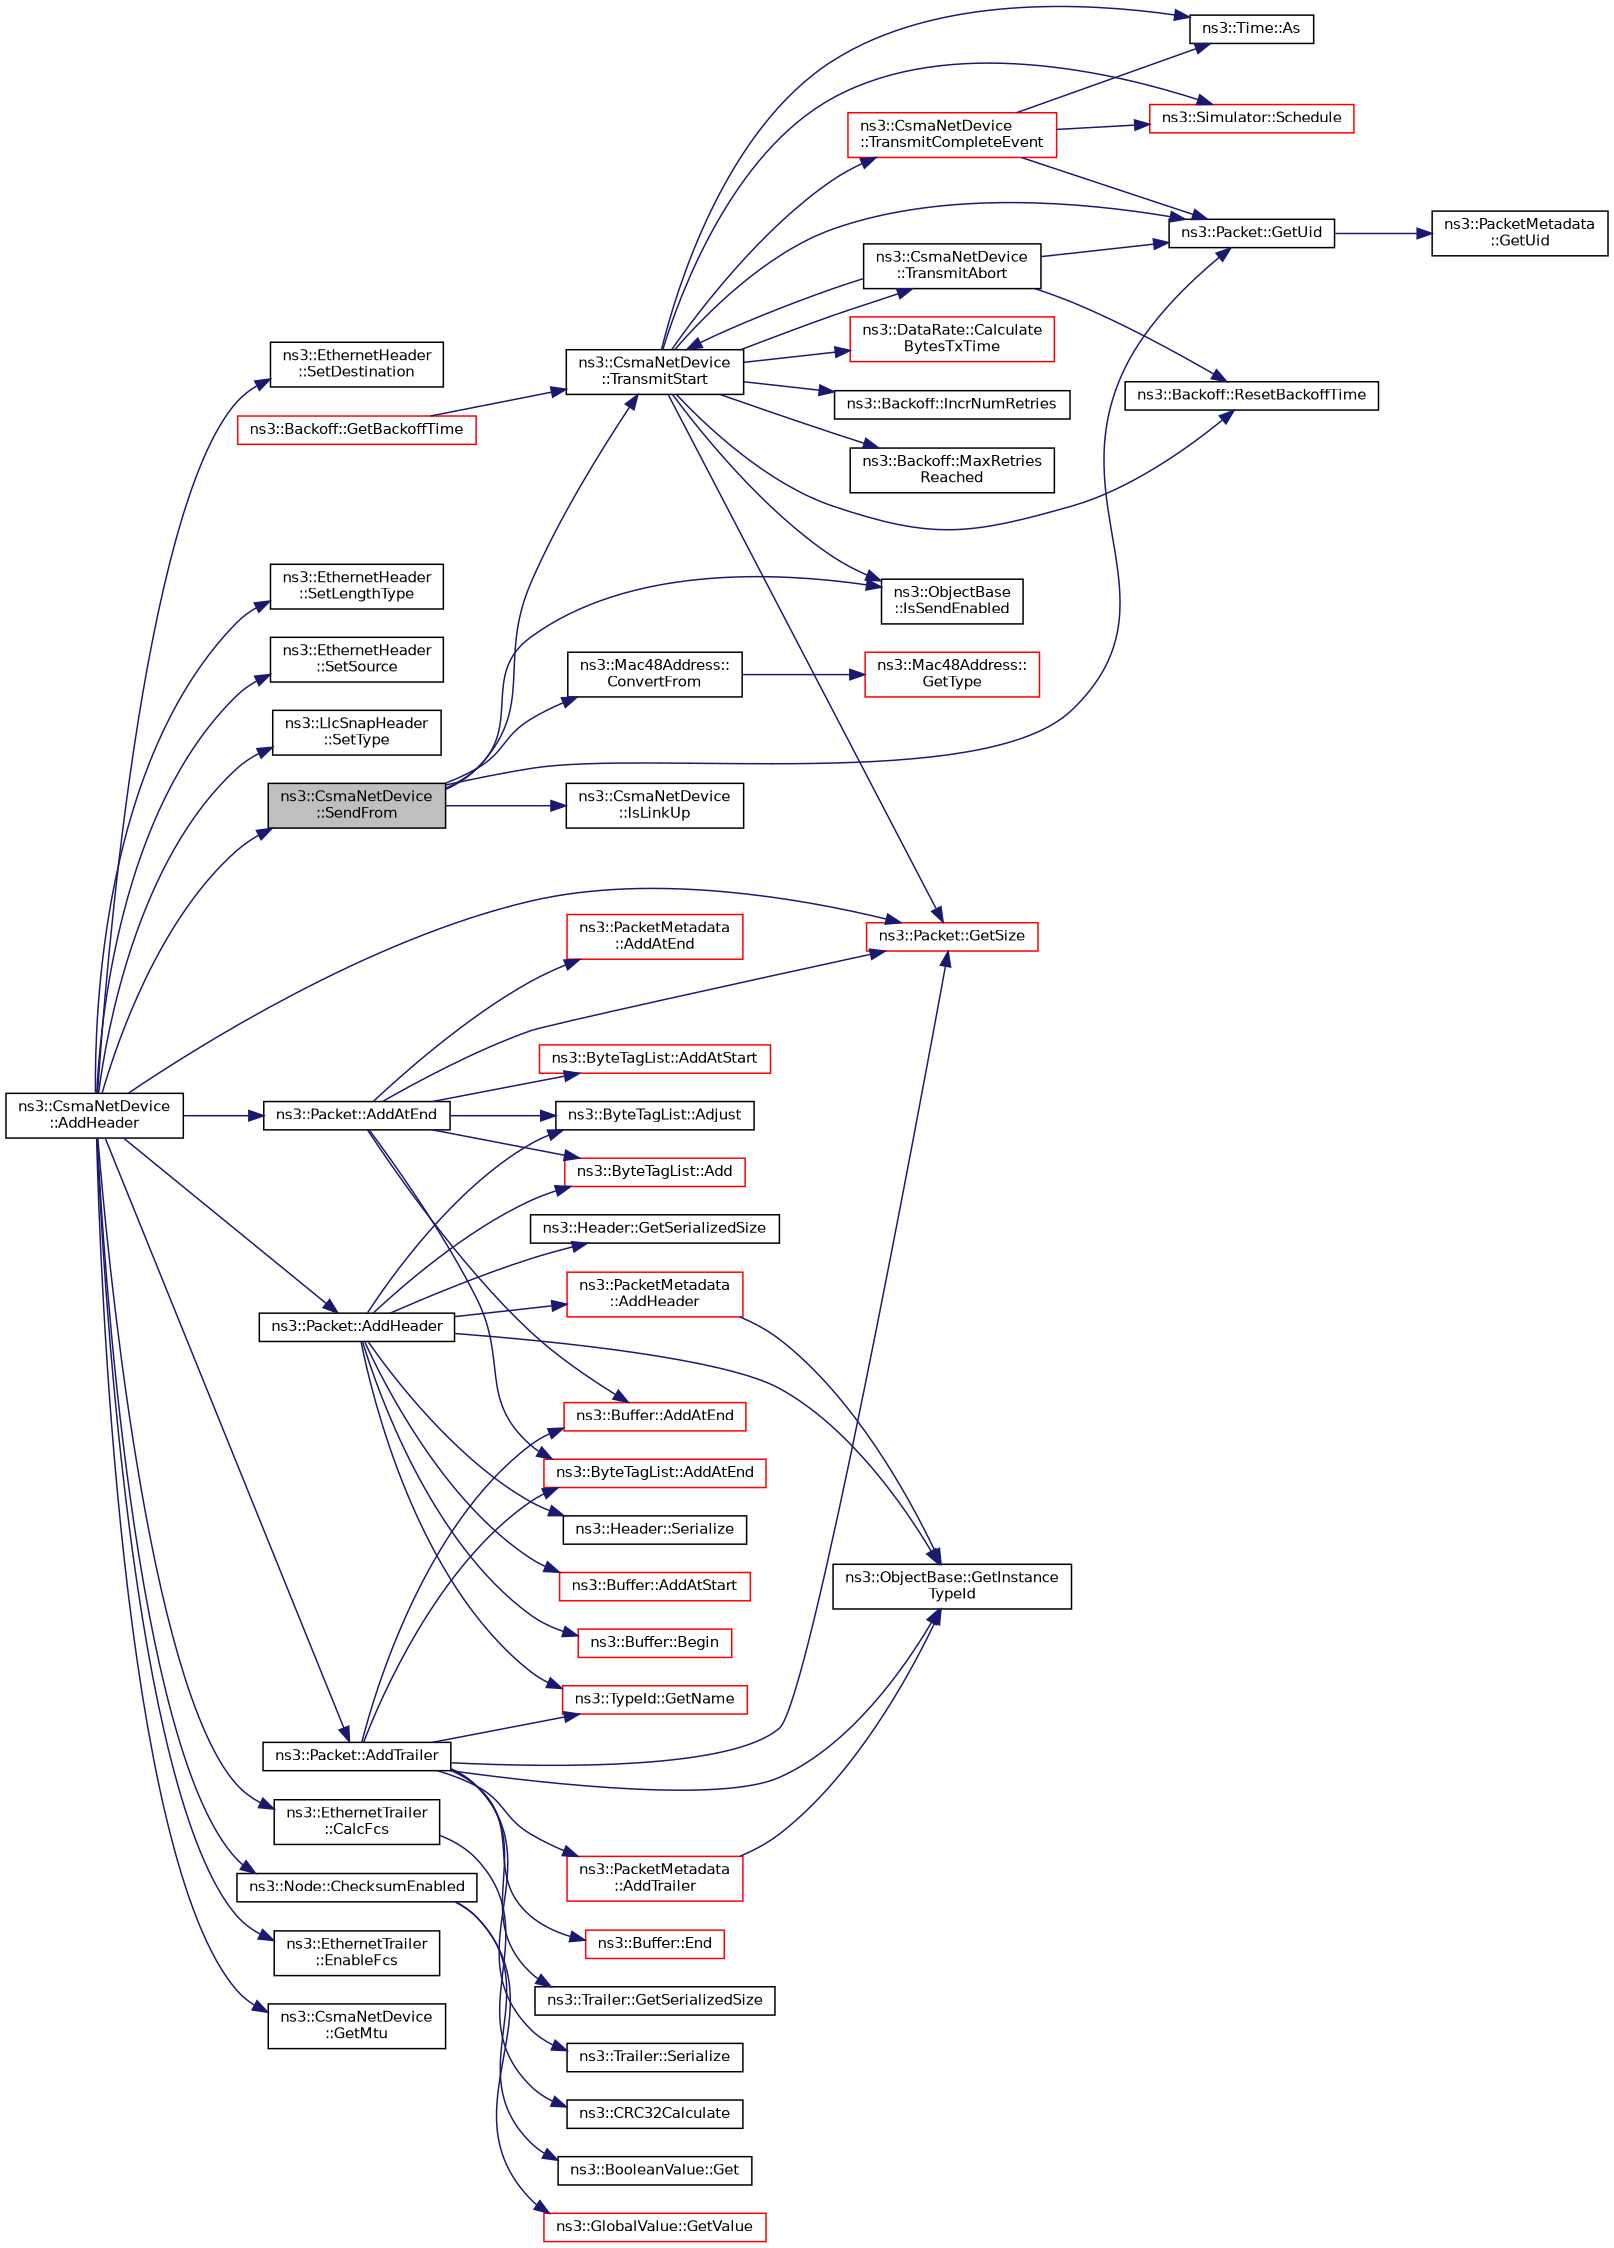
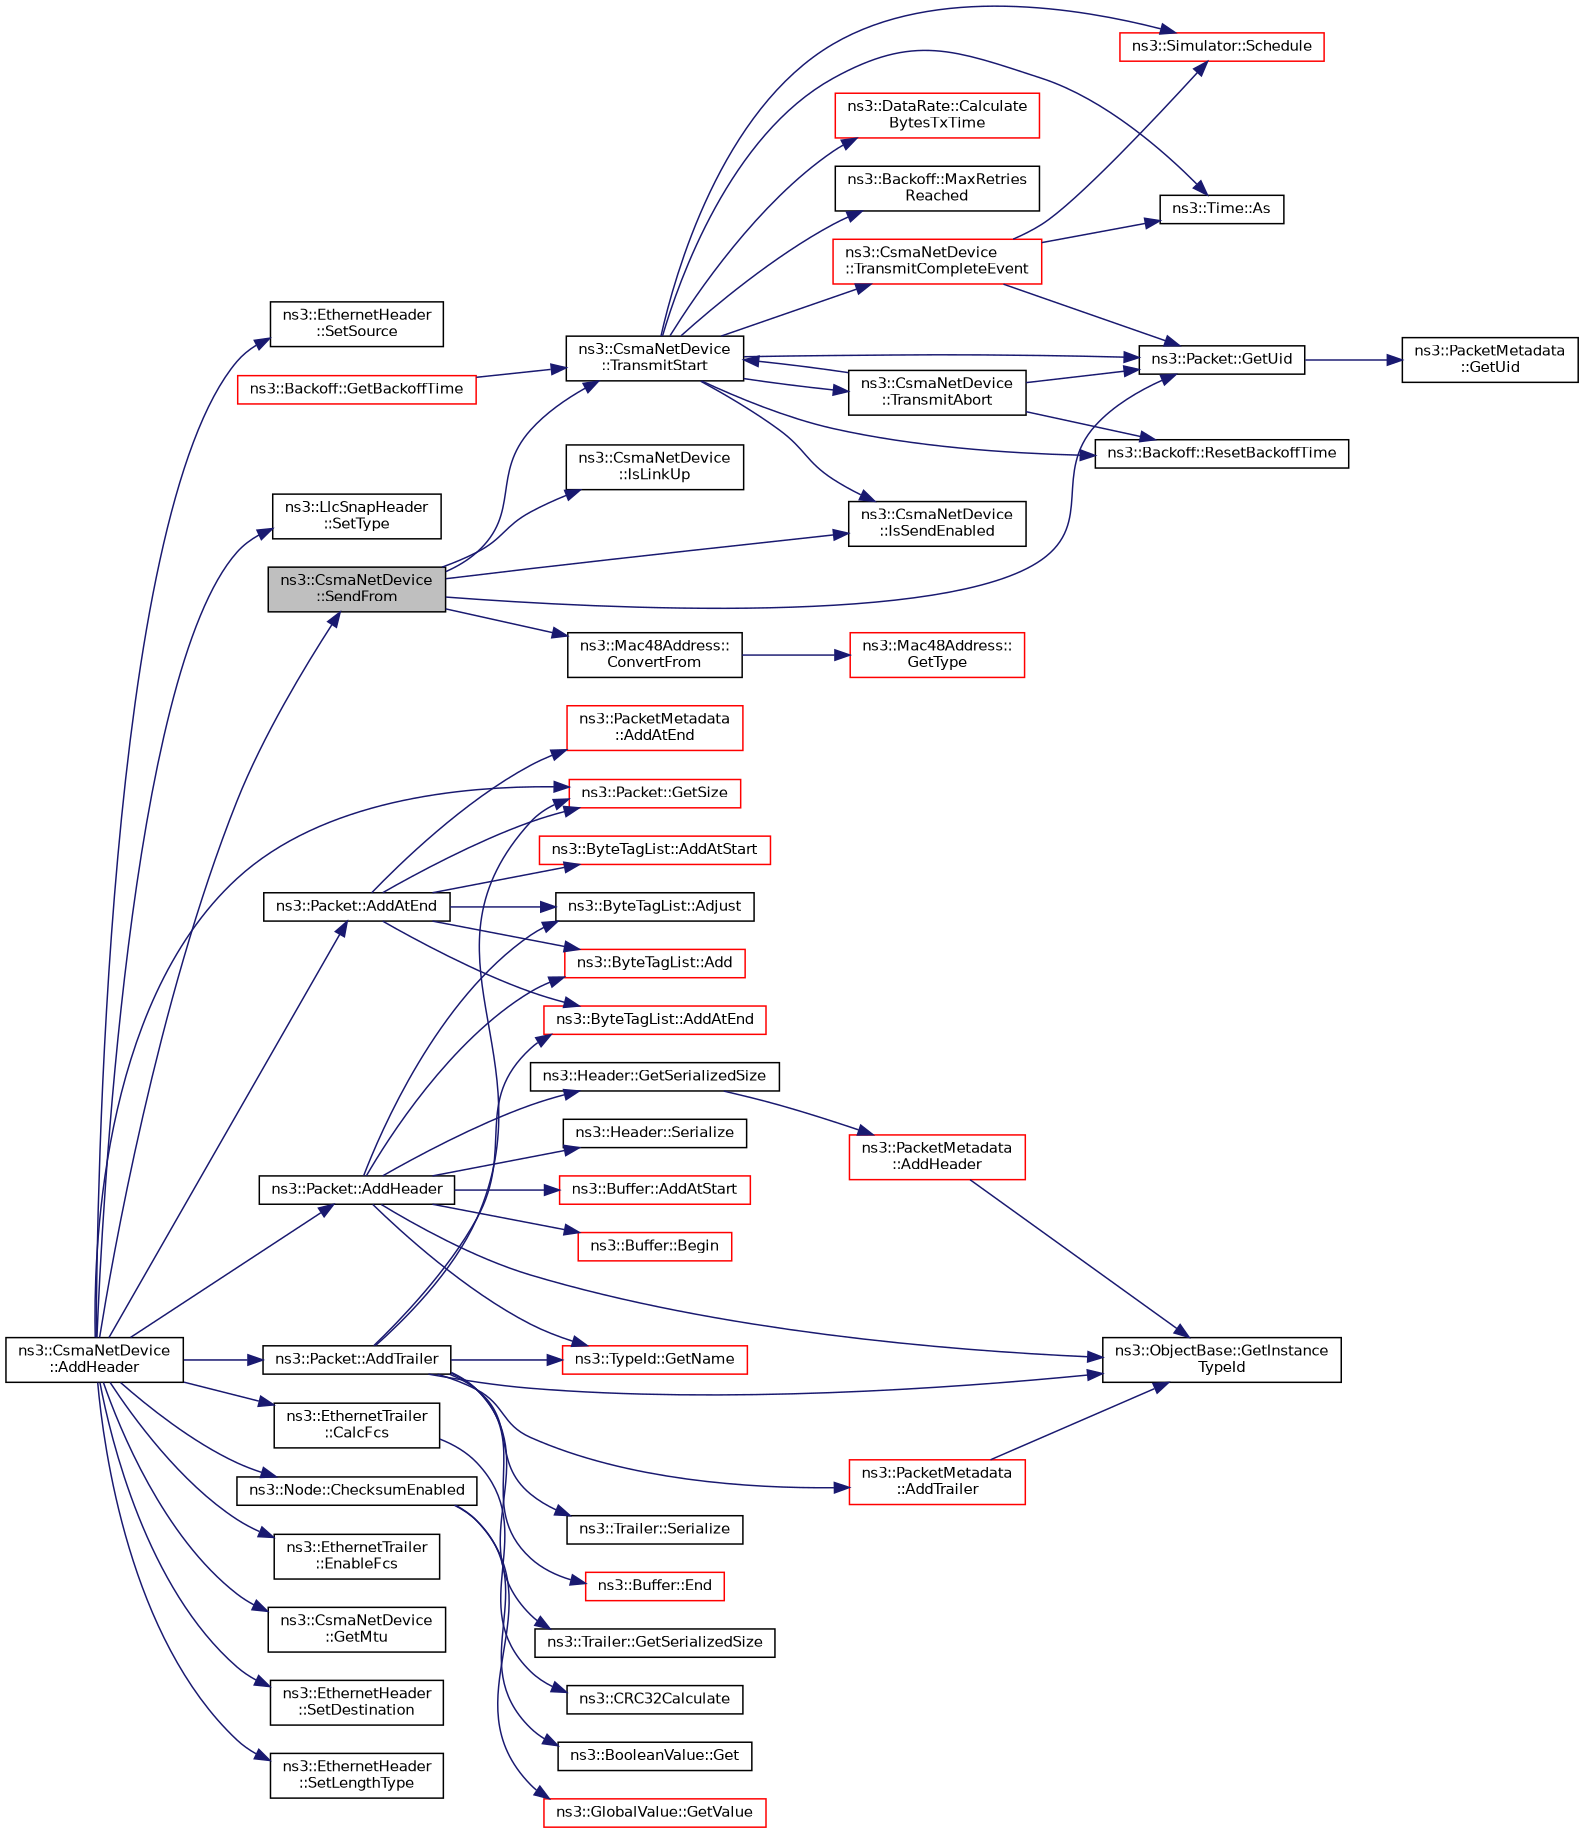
(952, 405) -> none
(952, 602) -> (937, 524)
(802, 652) -> none
(496, 1312) -> (792, 1109)
(655, 1417) -> none
